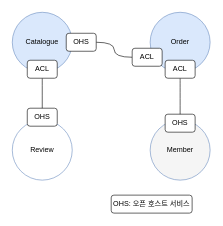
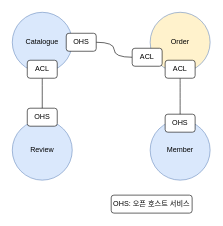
(180, 42) -> (180, 42)
(42, 150) -> (42, 150)
(180, 150) -> (180, 150)
